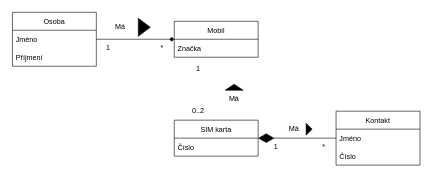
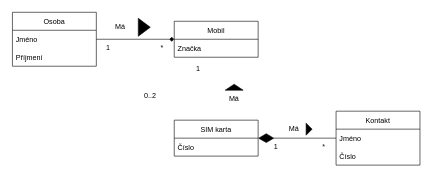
(198, 111) -> (150, 96)
